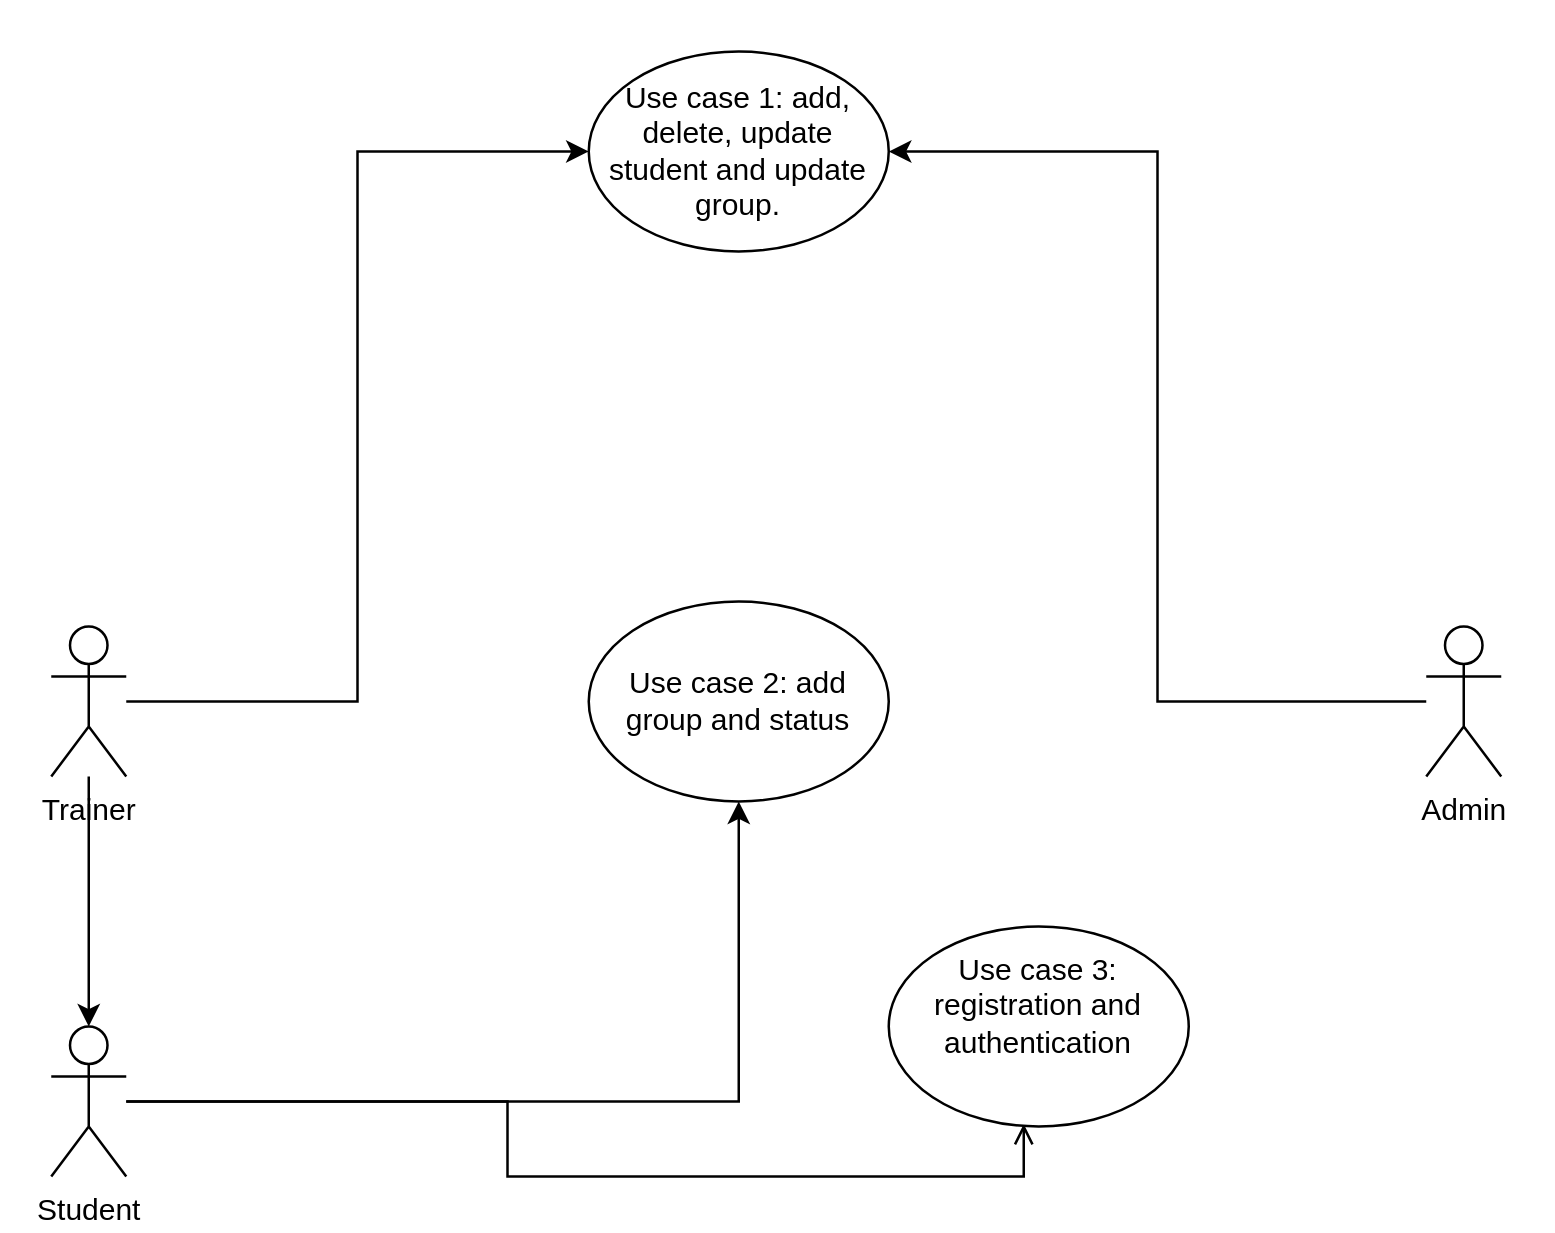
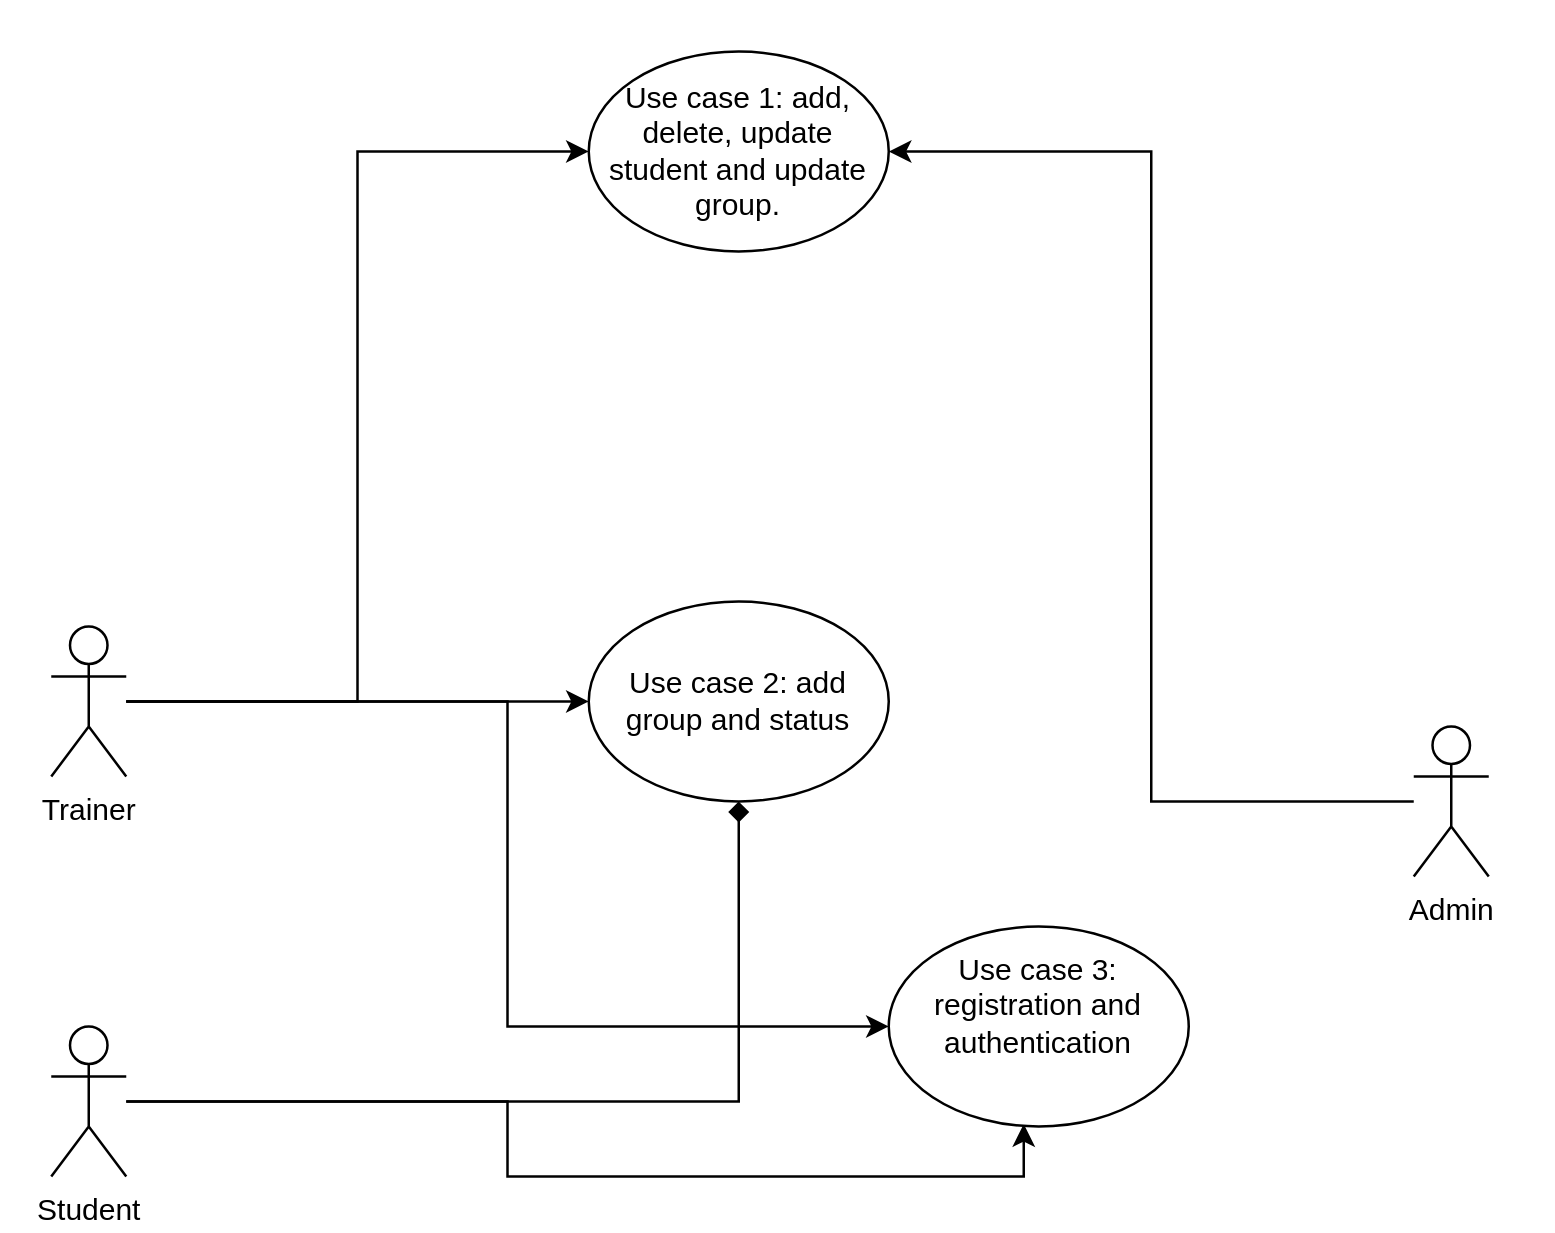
none -> (542, 701)
(1464, 701) -> (1451, 801)
(739, 820) -> (739, 822)
(89, 914) -> (508, 978)
(1024, 1138) -> (1024, 1142)
